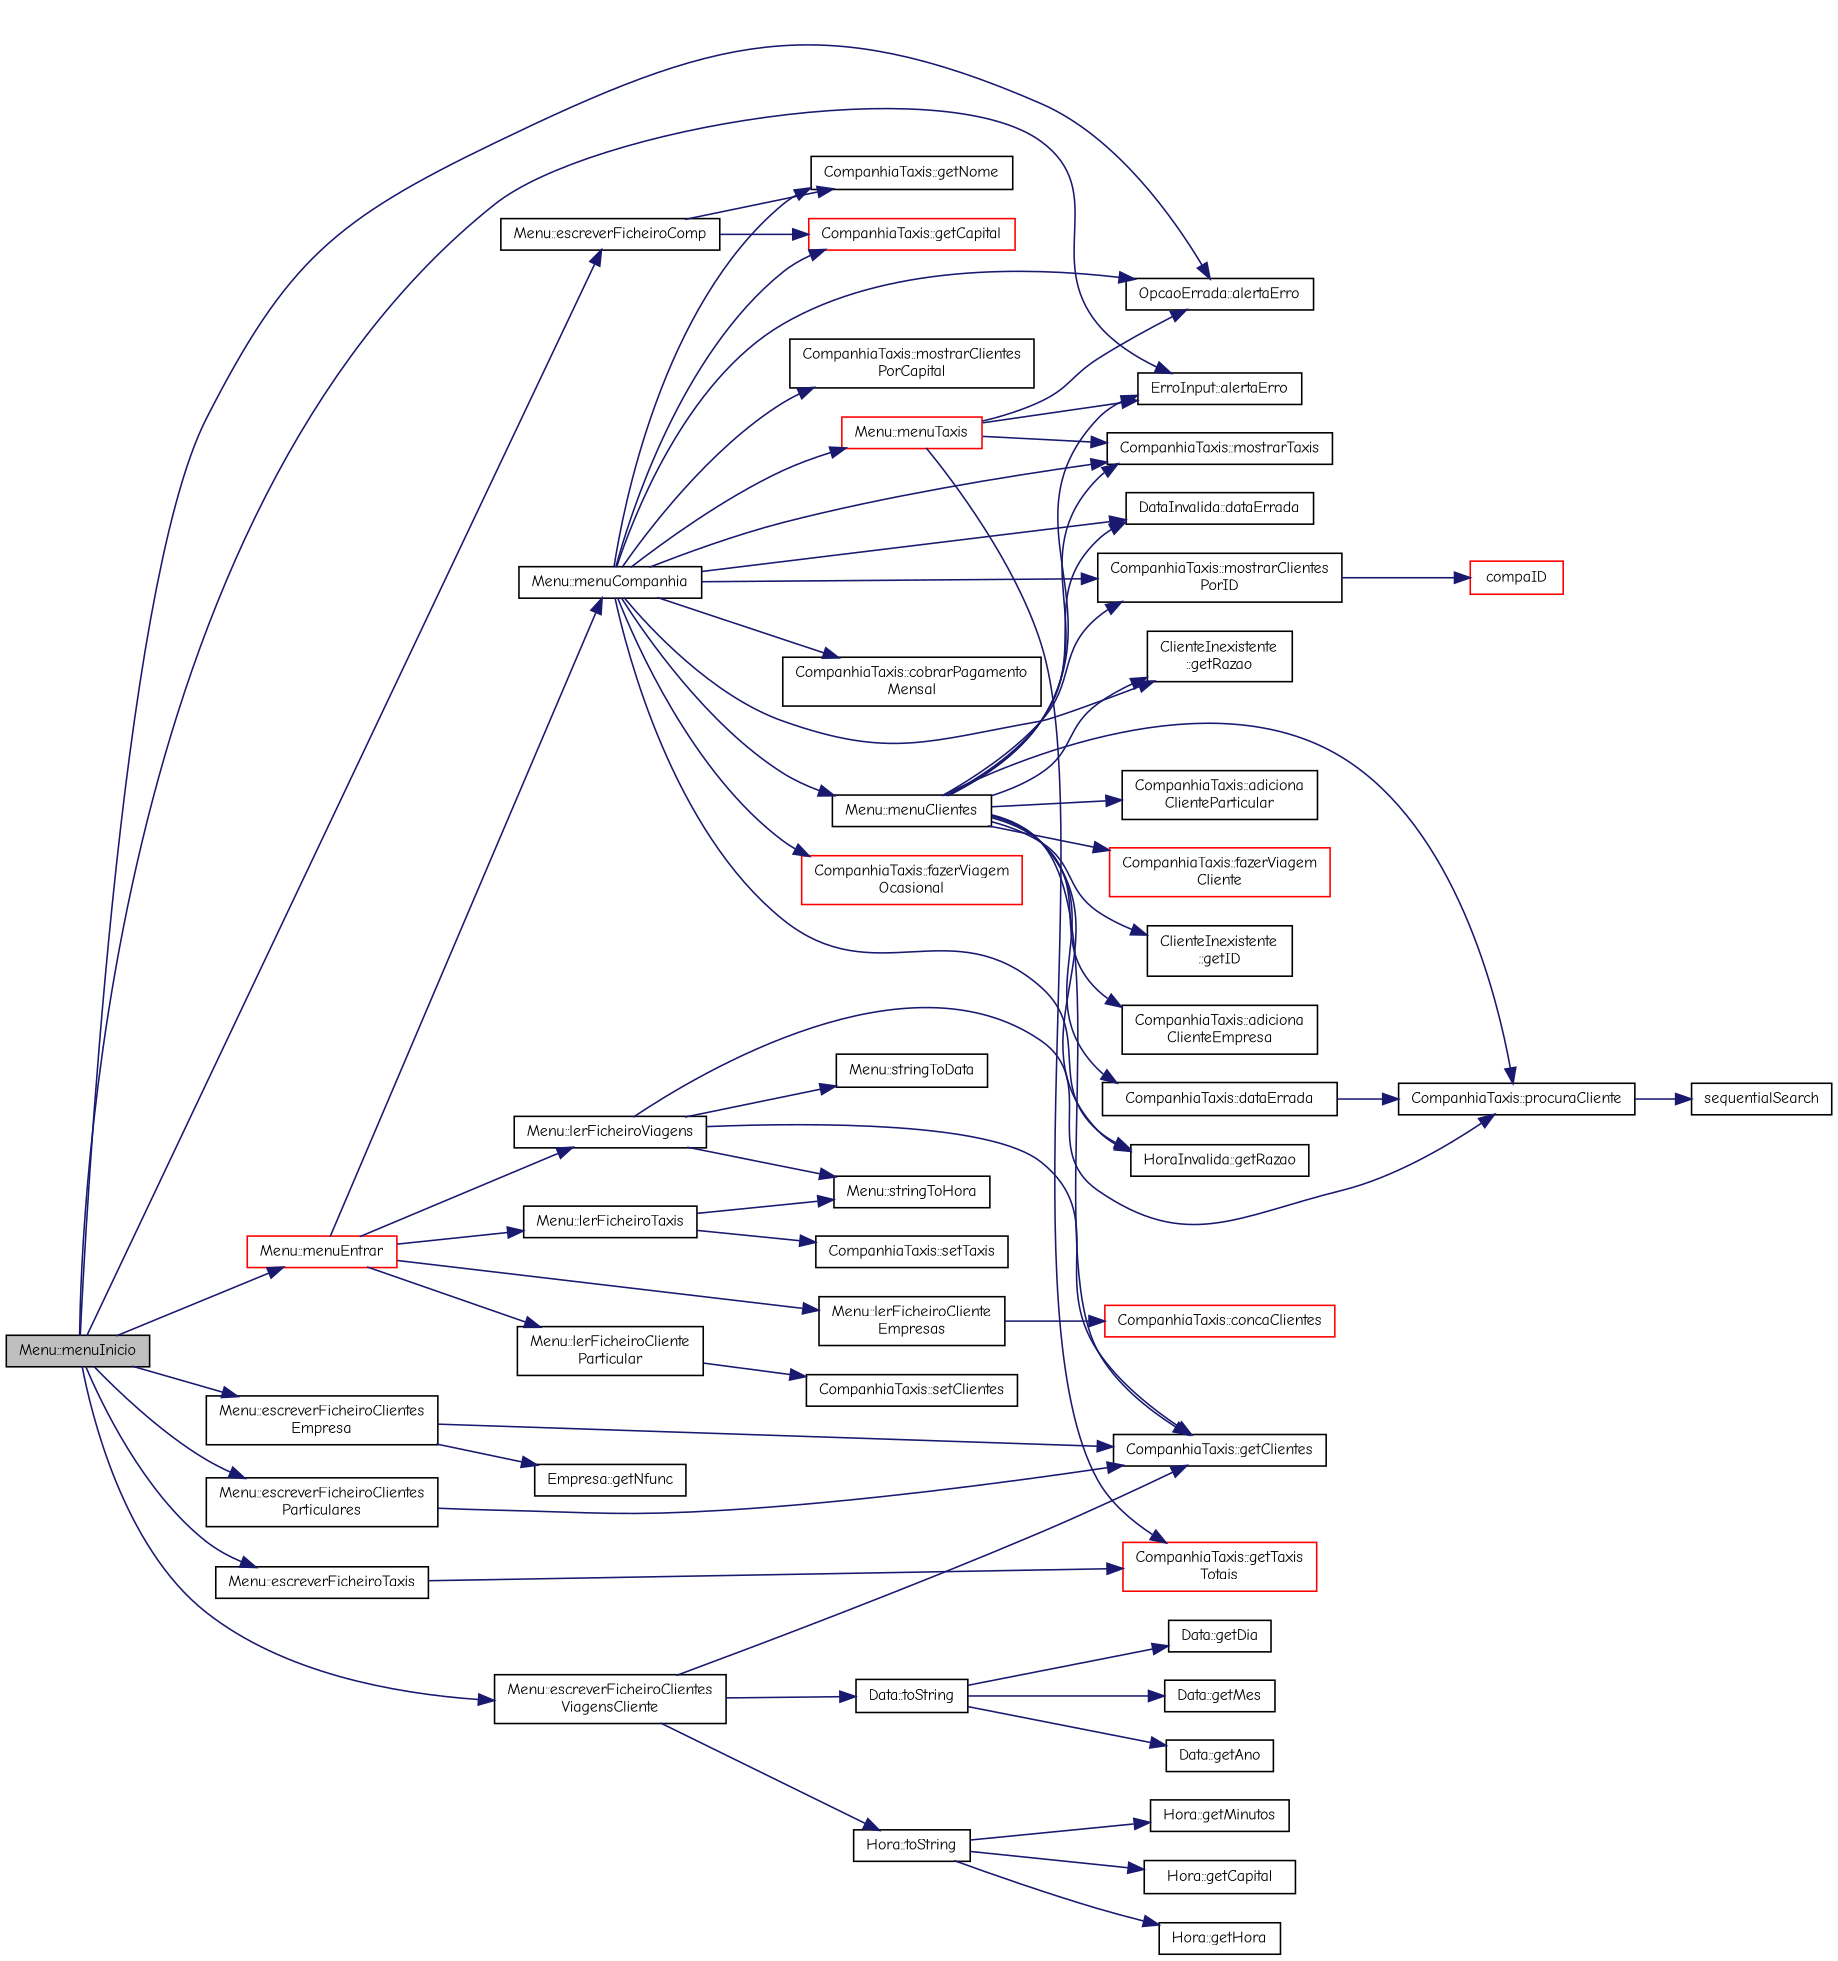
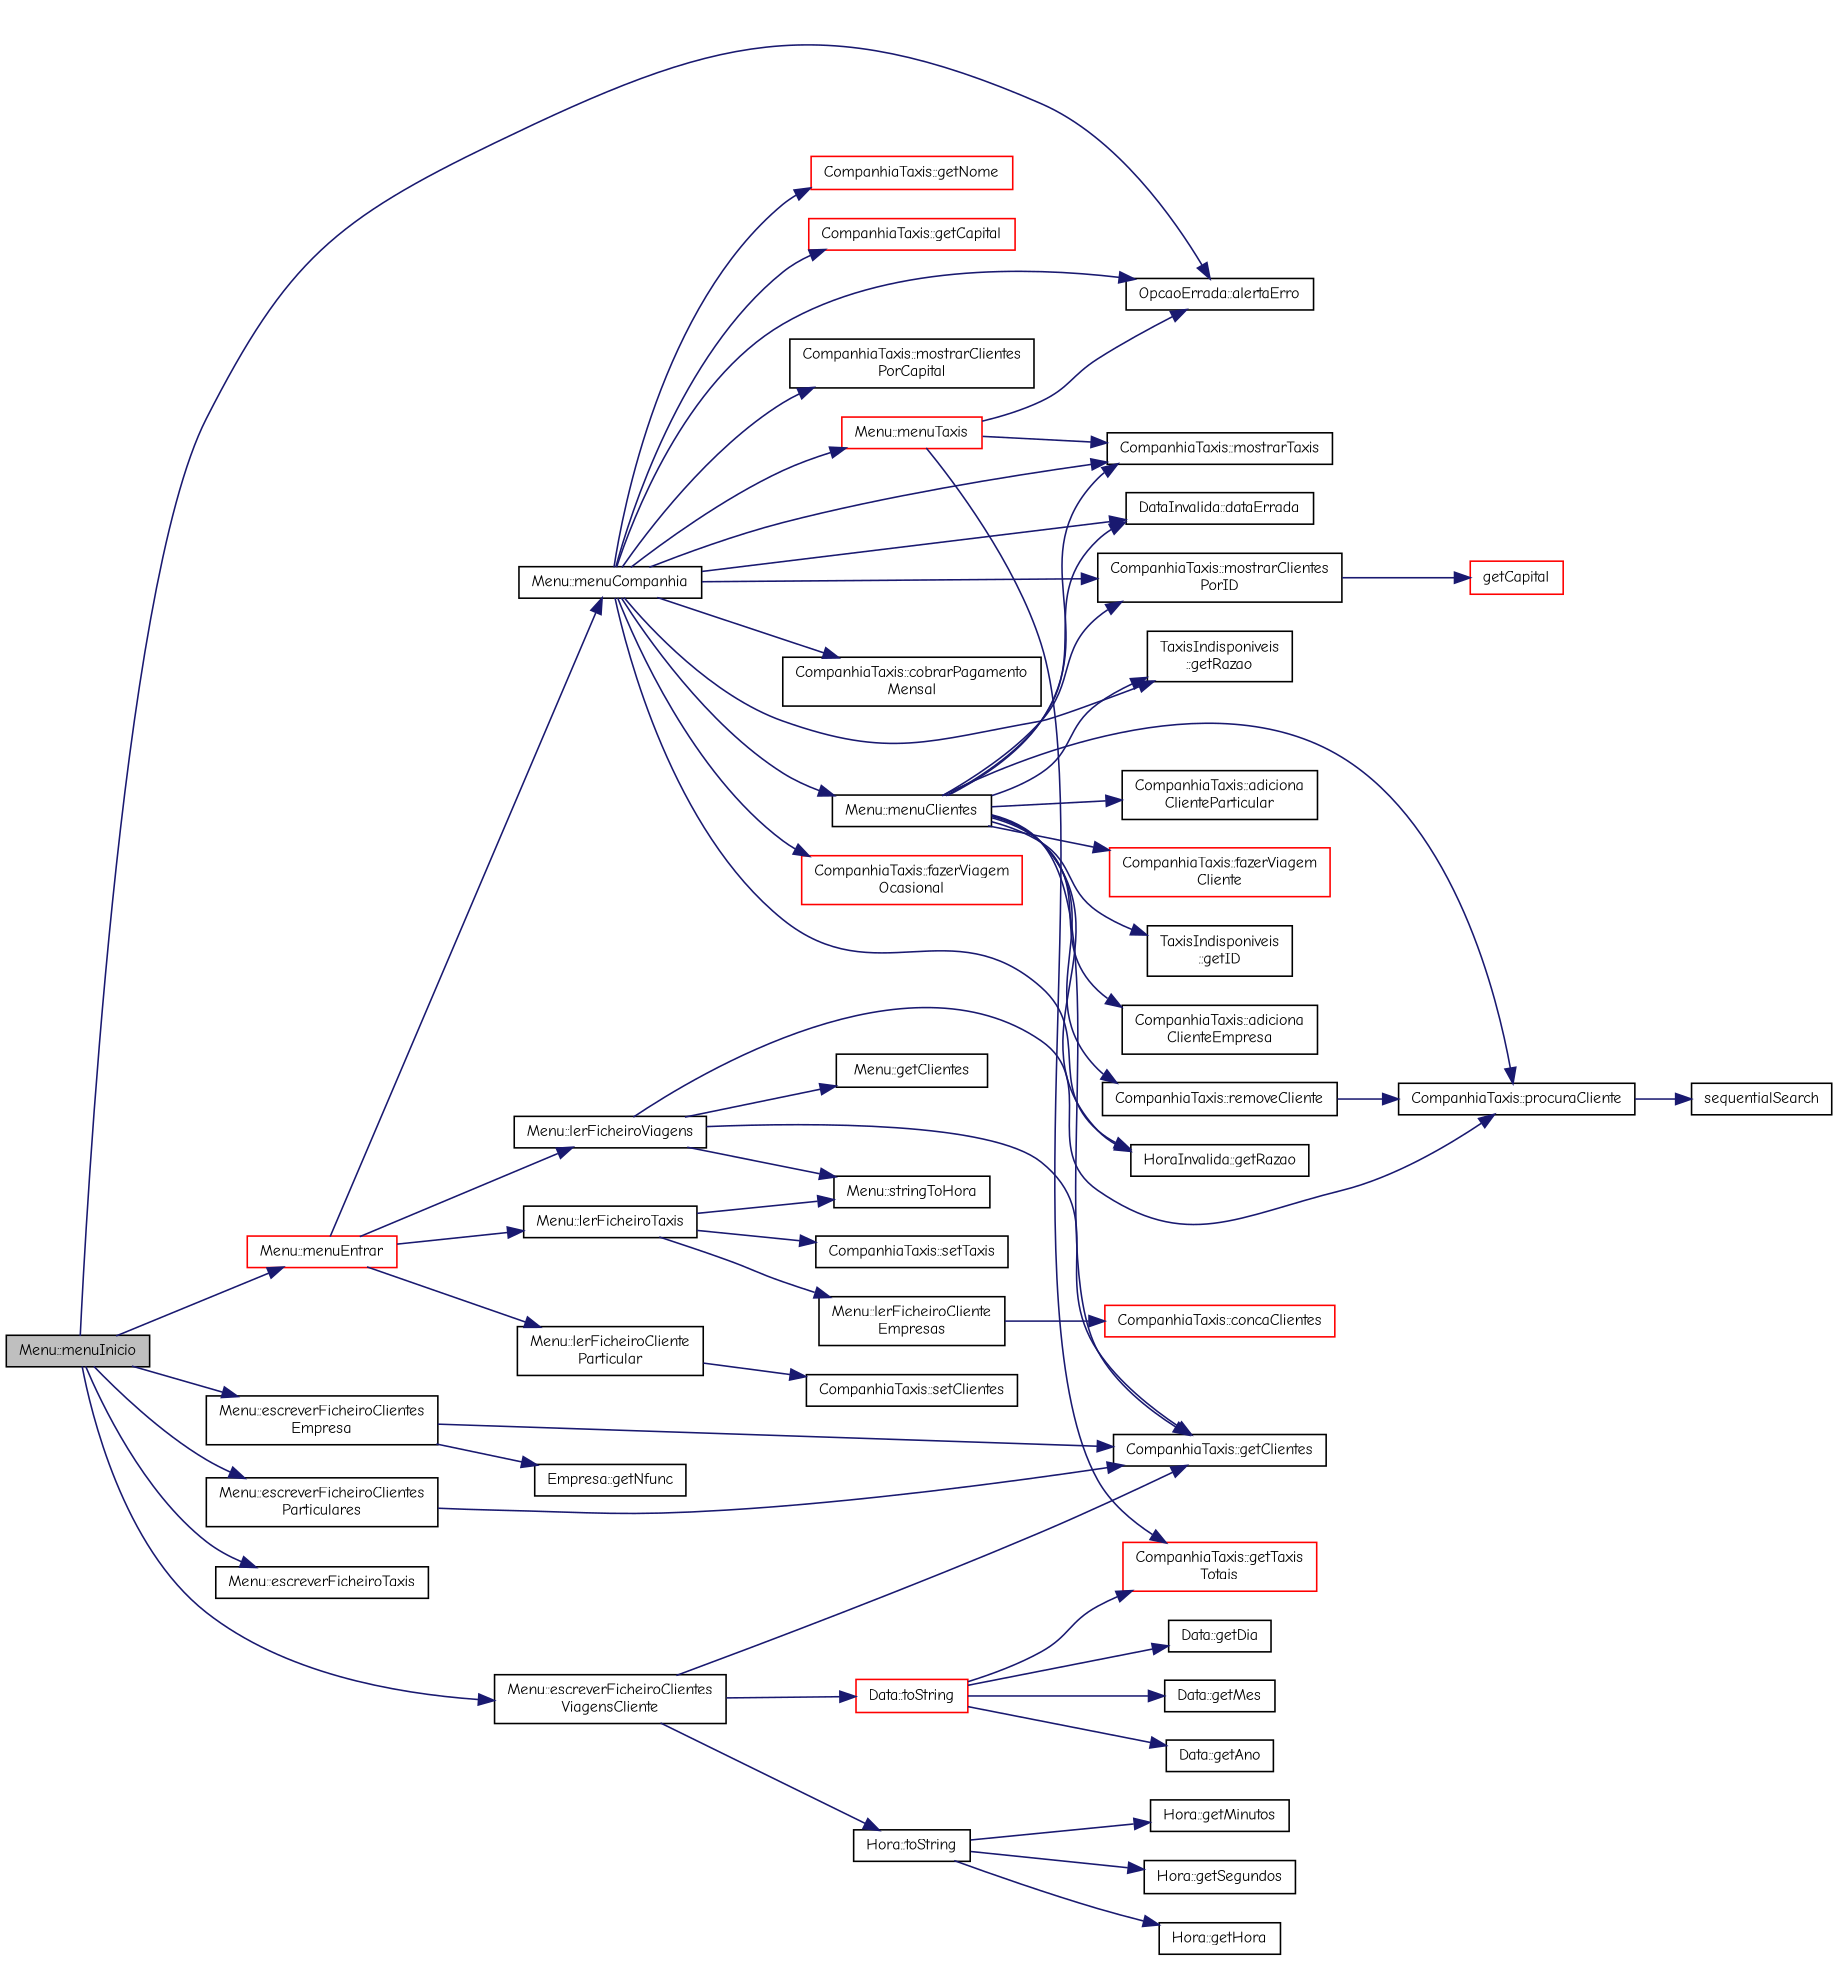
(912, 173) -> (912, 173)
(610, 234) -> none
(1220, 389) -> none
(1517, 578) -> (1517, 578)
(1220, 656) -> (1220, 656)
(1220, 951) -> (1220, 951)
(912, 1071) -> (912, 1071)
(1220, 1099) -> (1220, 1099)
(600, 1284) -> (737, 1264)
(768, 1575) -> (1048, 1648)
(912, 1696) -> (912, 1696)
(1220, 1877) -> (1220, 1877)
